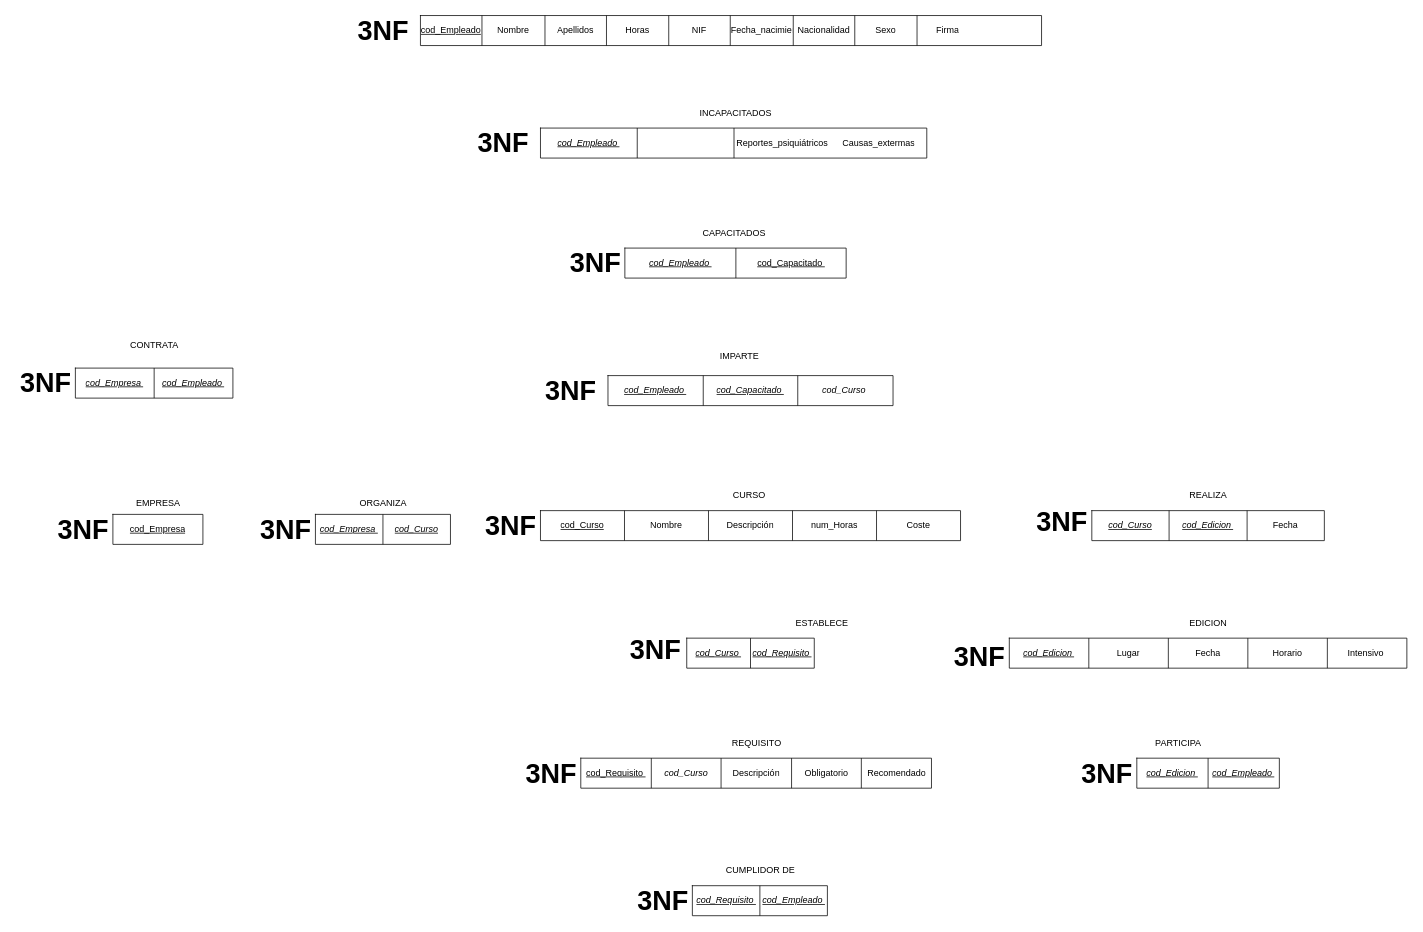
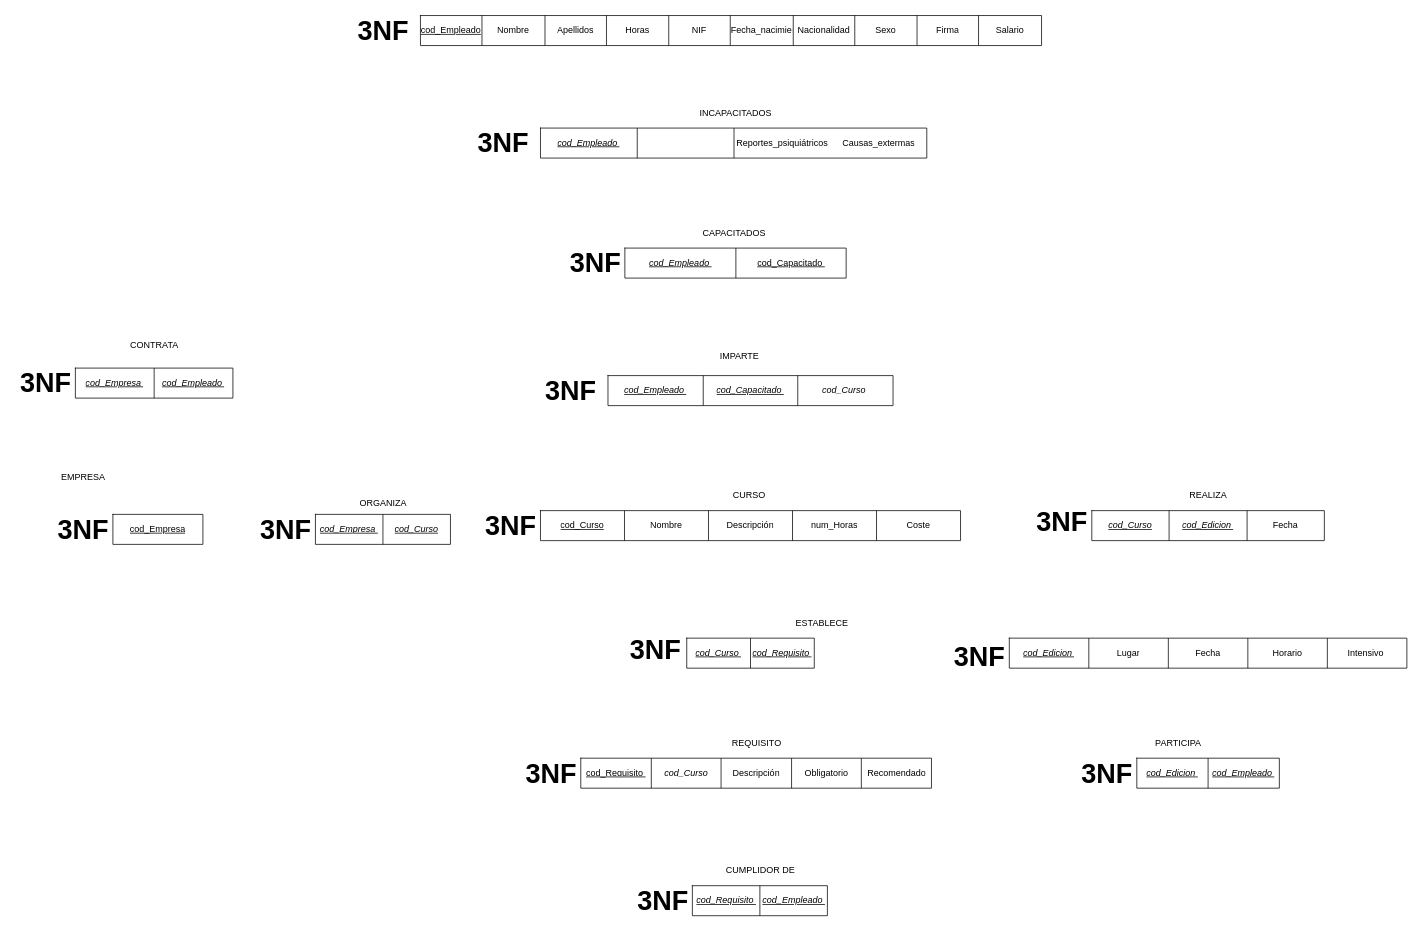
none -> (1010, 30)
(158, 503) -> (83, 477)
(1208, 623) -> none
